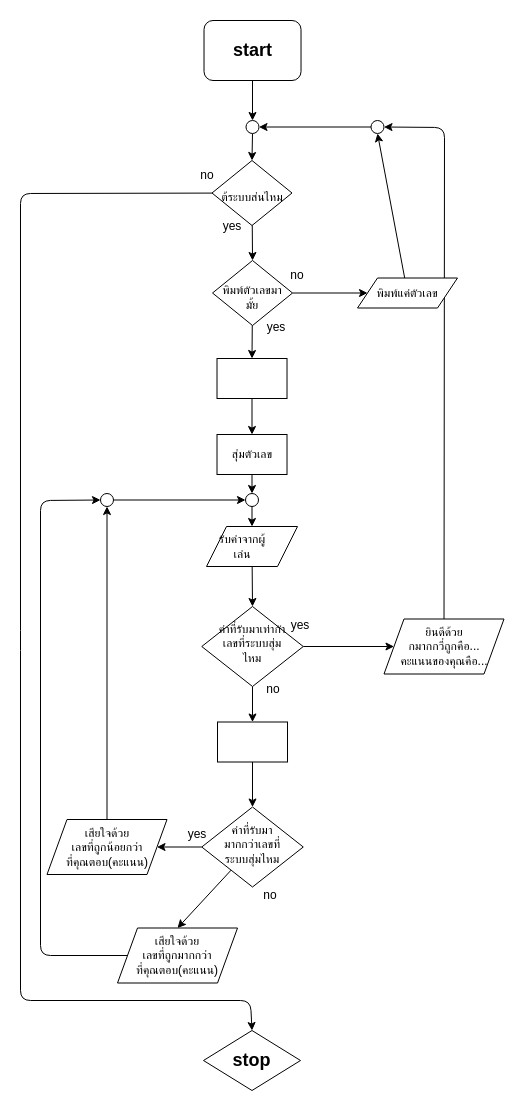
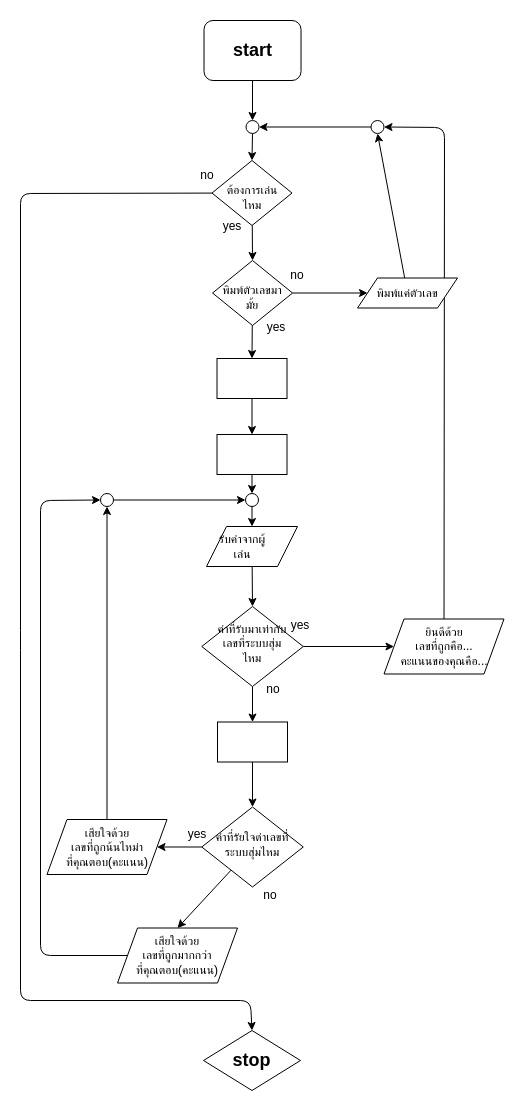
(253, 198) -> (253, 198)
(252, 455) -> none
(253, 644) -> (253, 644)
(445, 647) -> (445, 647)
(253, 845) -> (253, 845)
(108, 848) -> (108, 848)
